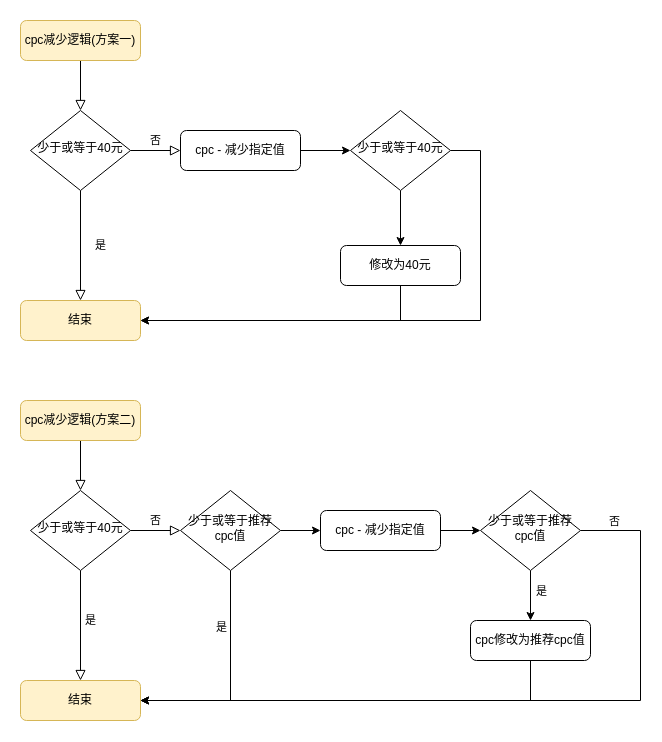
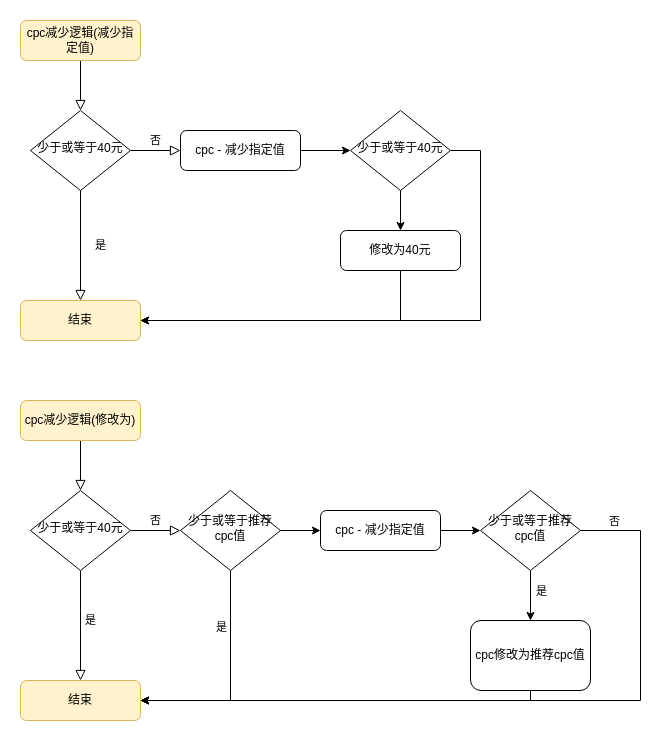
(81, 41) -> (81, 41)
(401, 266) -> (401, 251)
(81, 421) -> (81, 421)
(531, 641) -> (531, 656)
